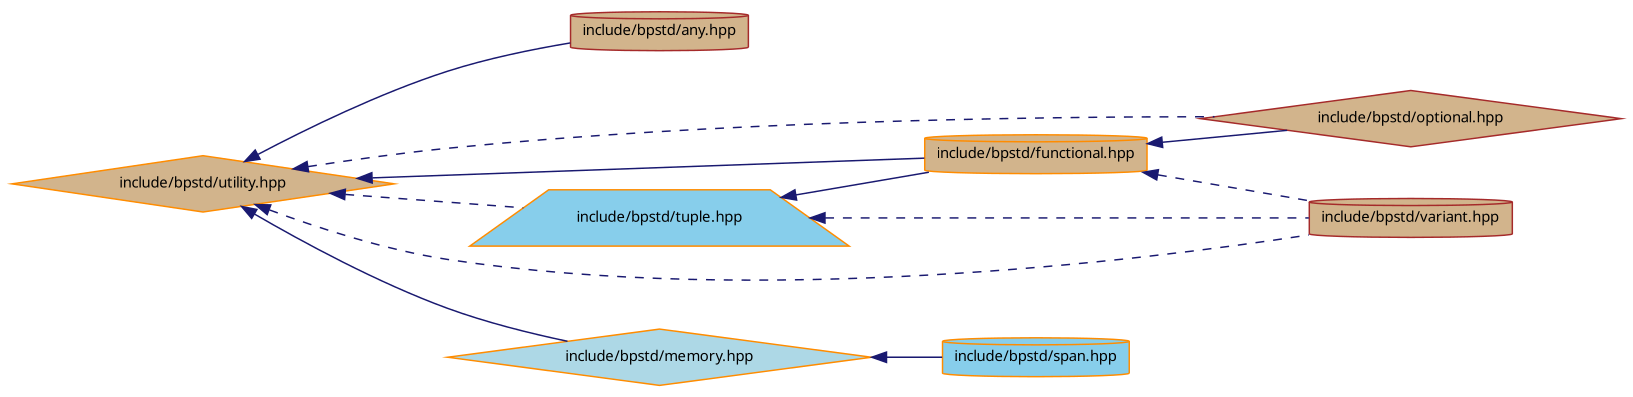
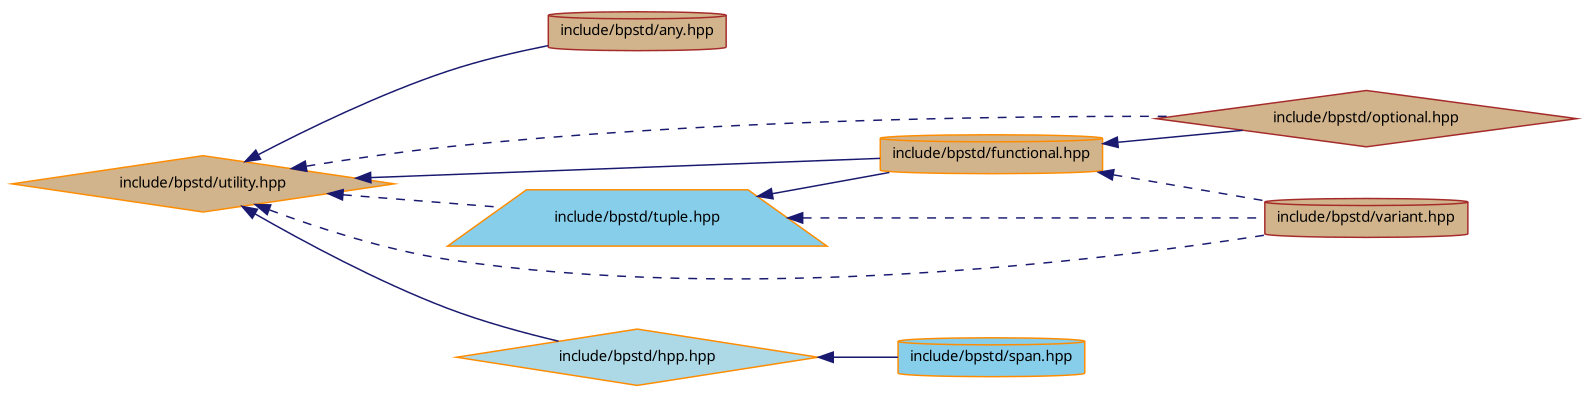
(659, 357) -> (637, 357)
